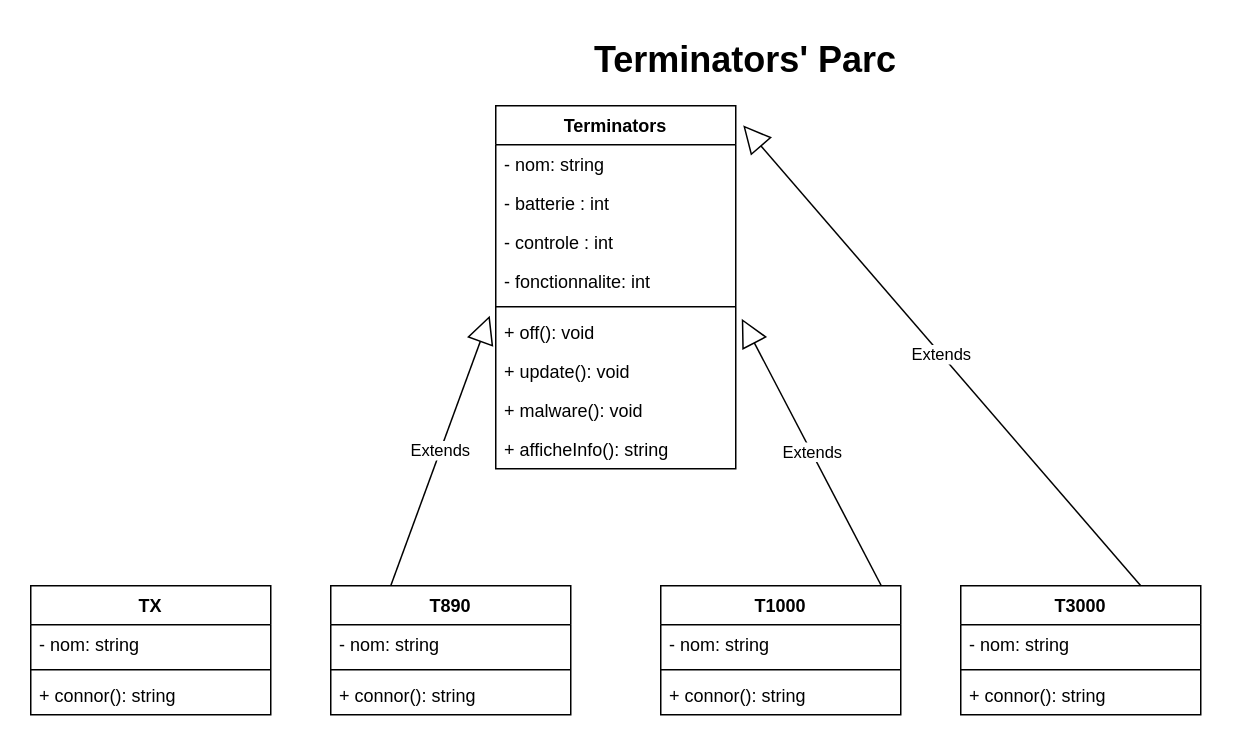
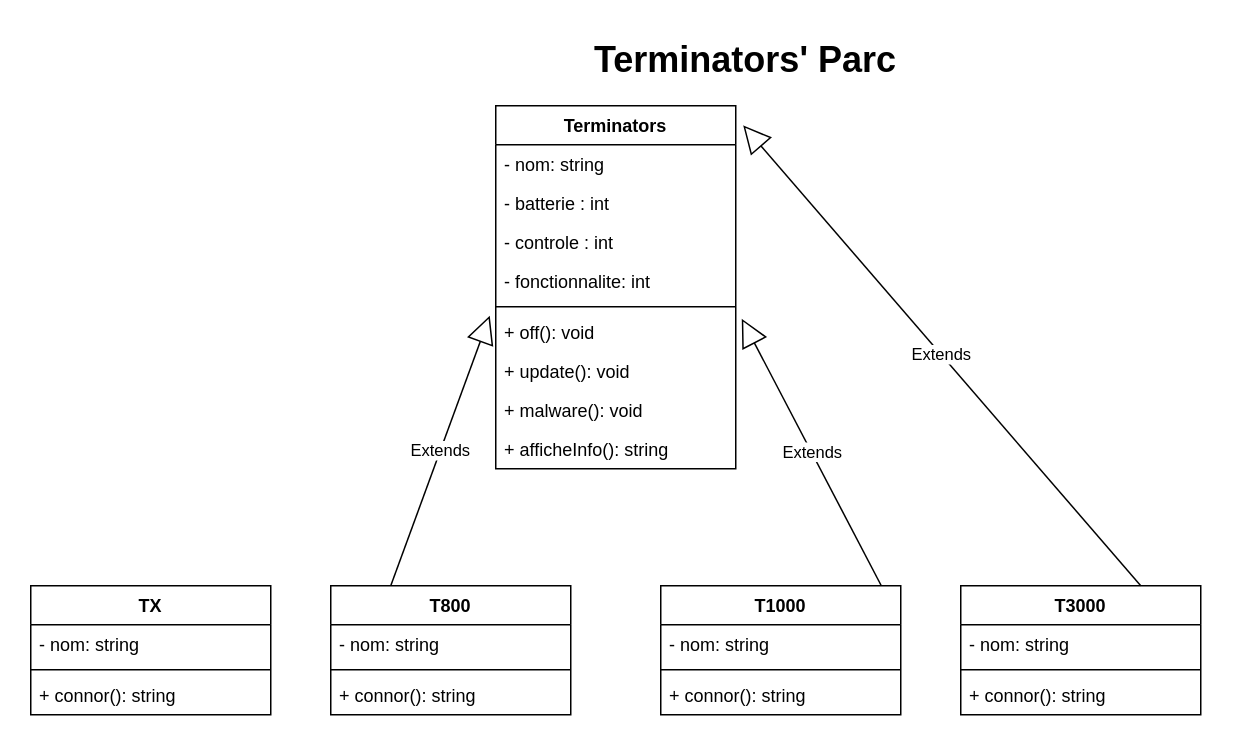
(450, 606) -> (450, 606)
